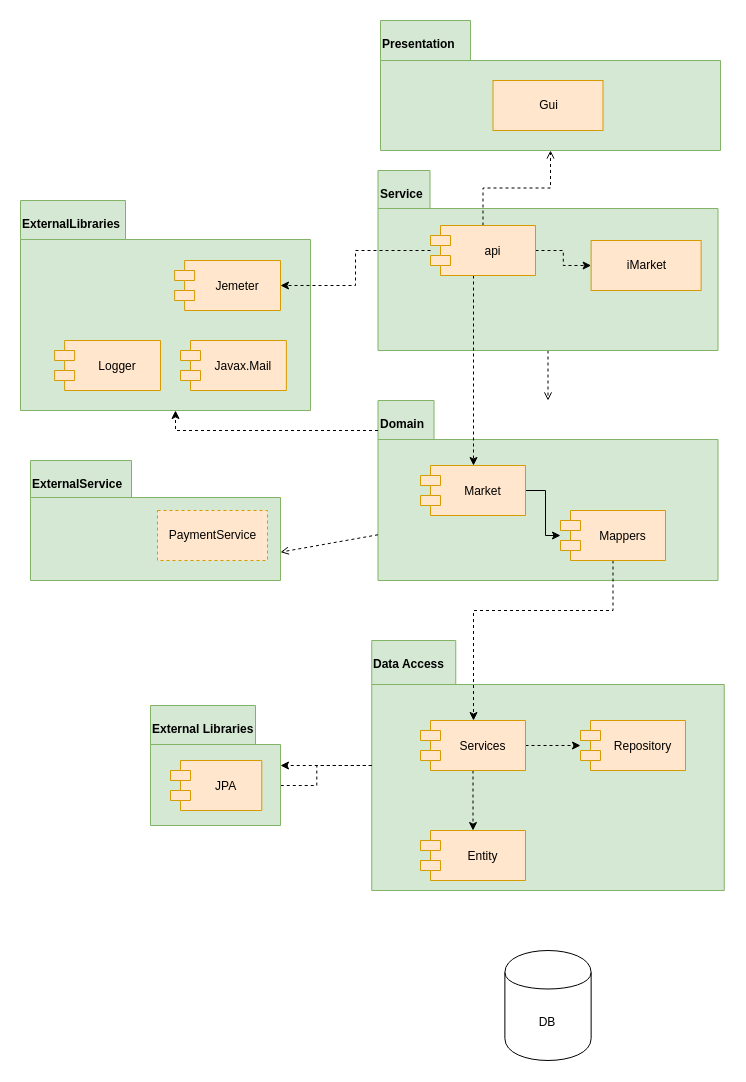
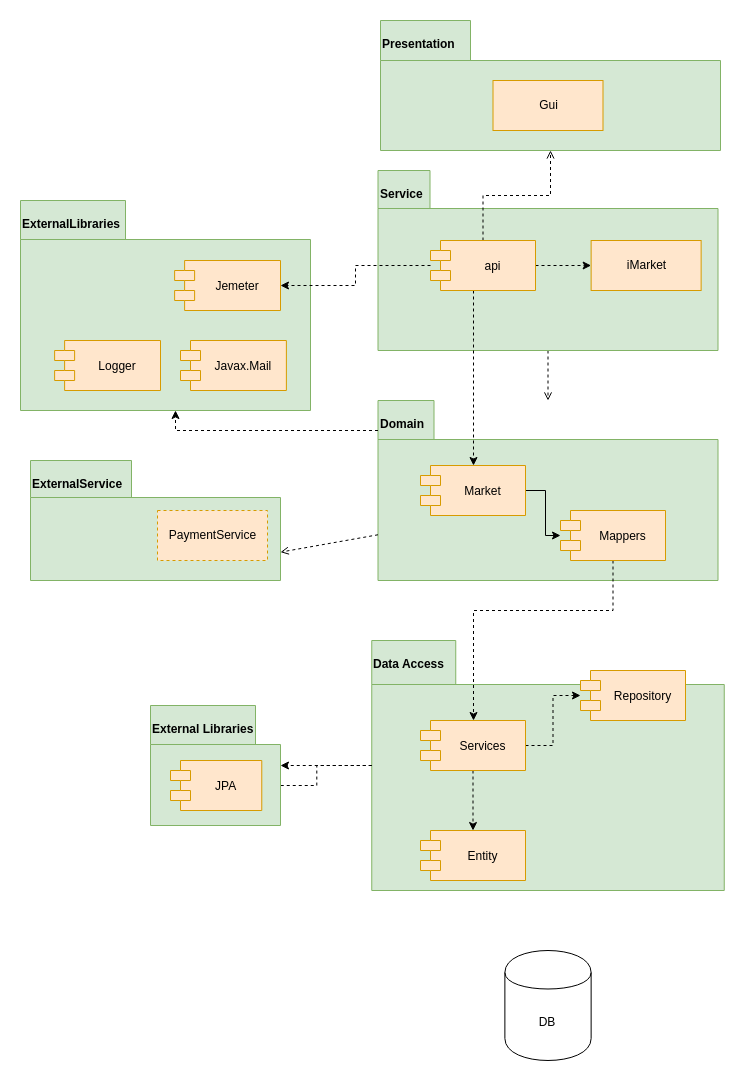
(483, 251) -> (483, 266)
(633, 746) -> (633, 696)
